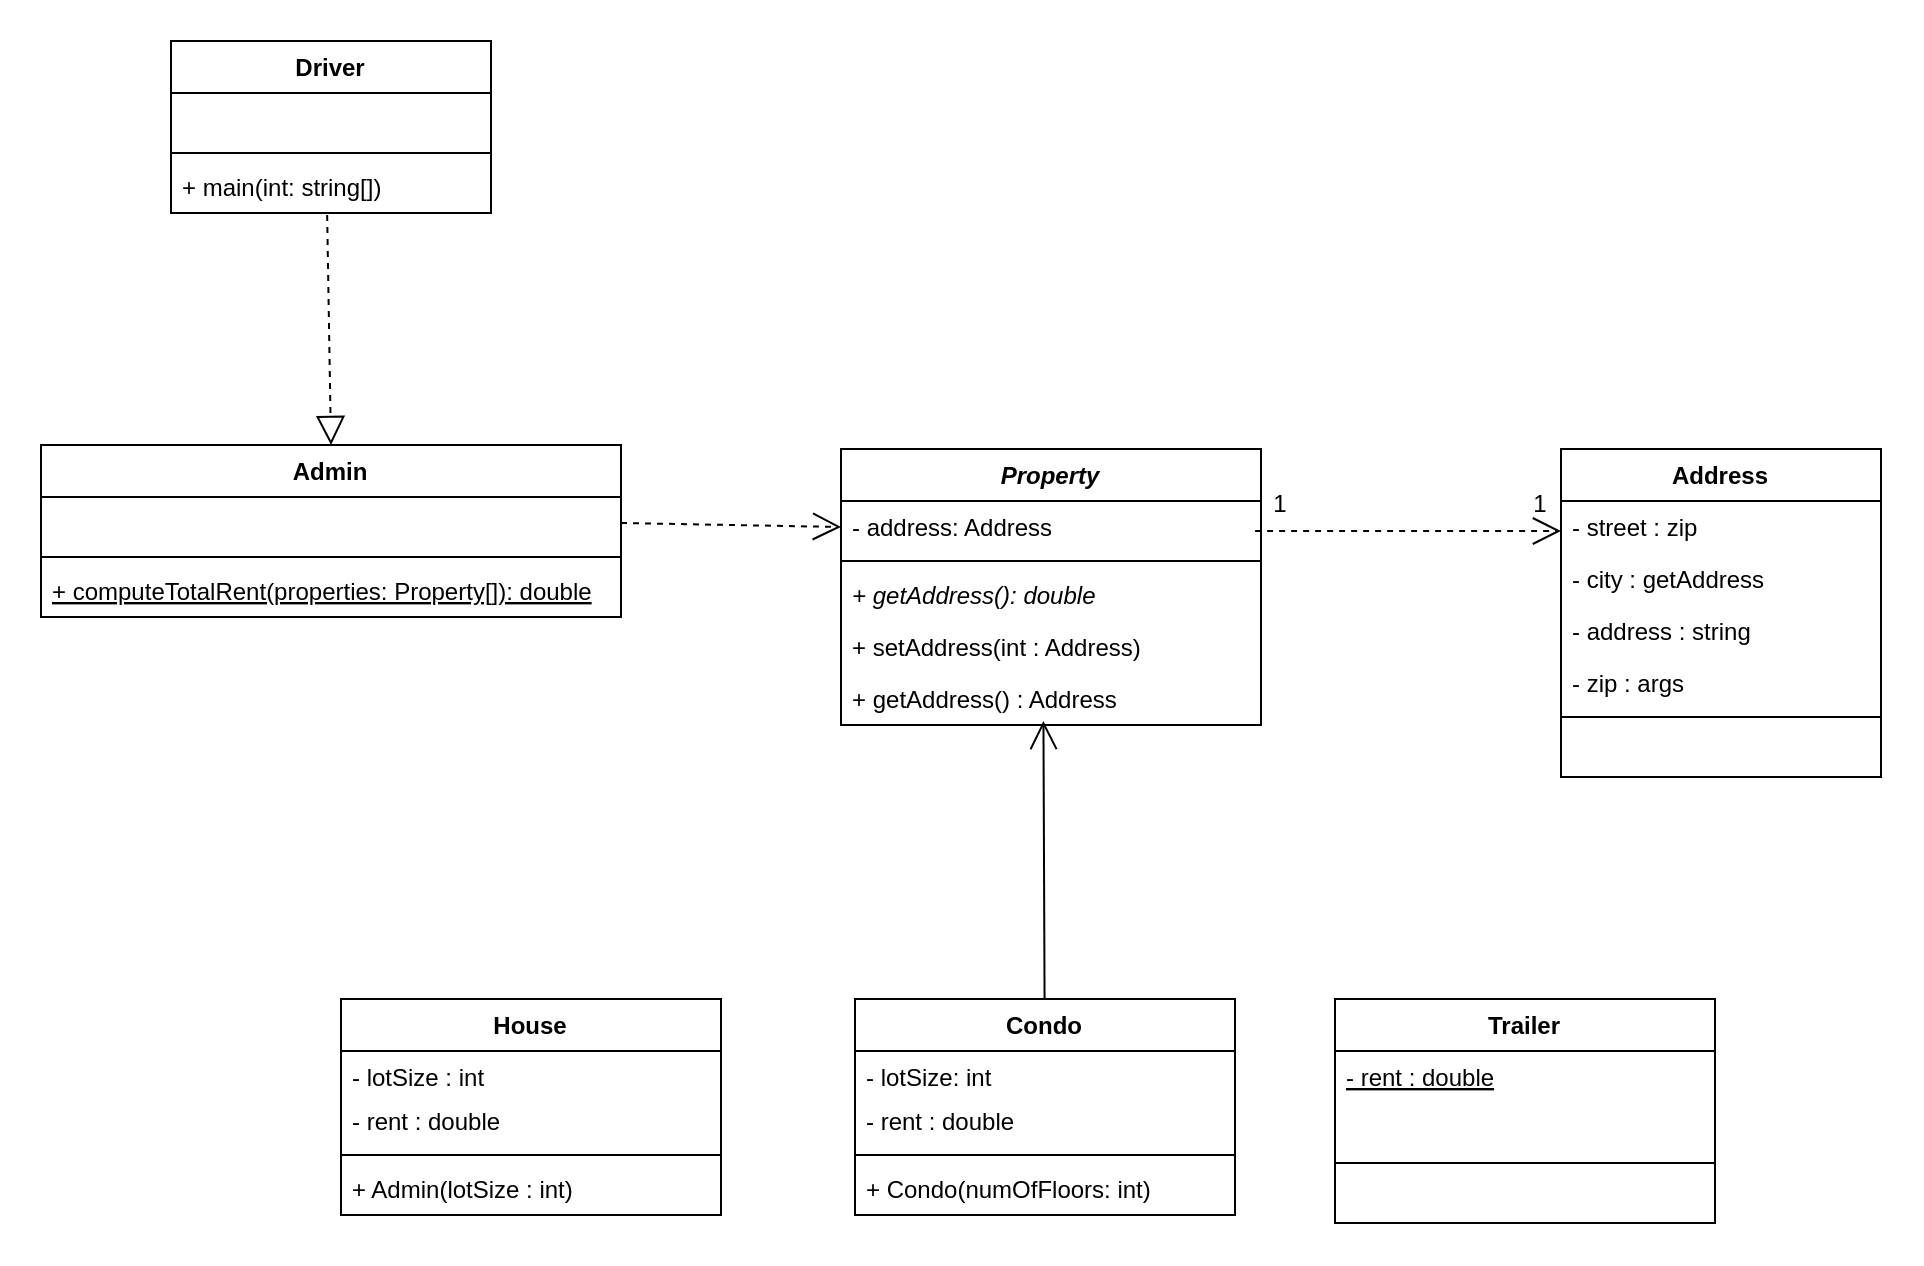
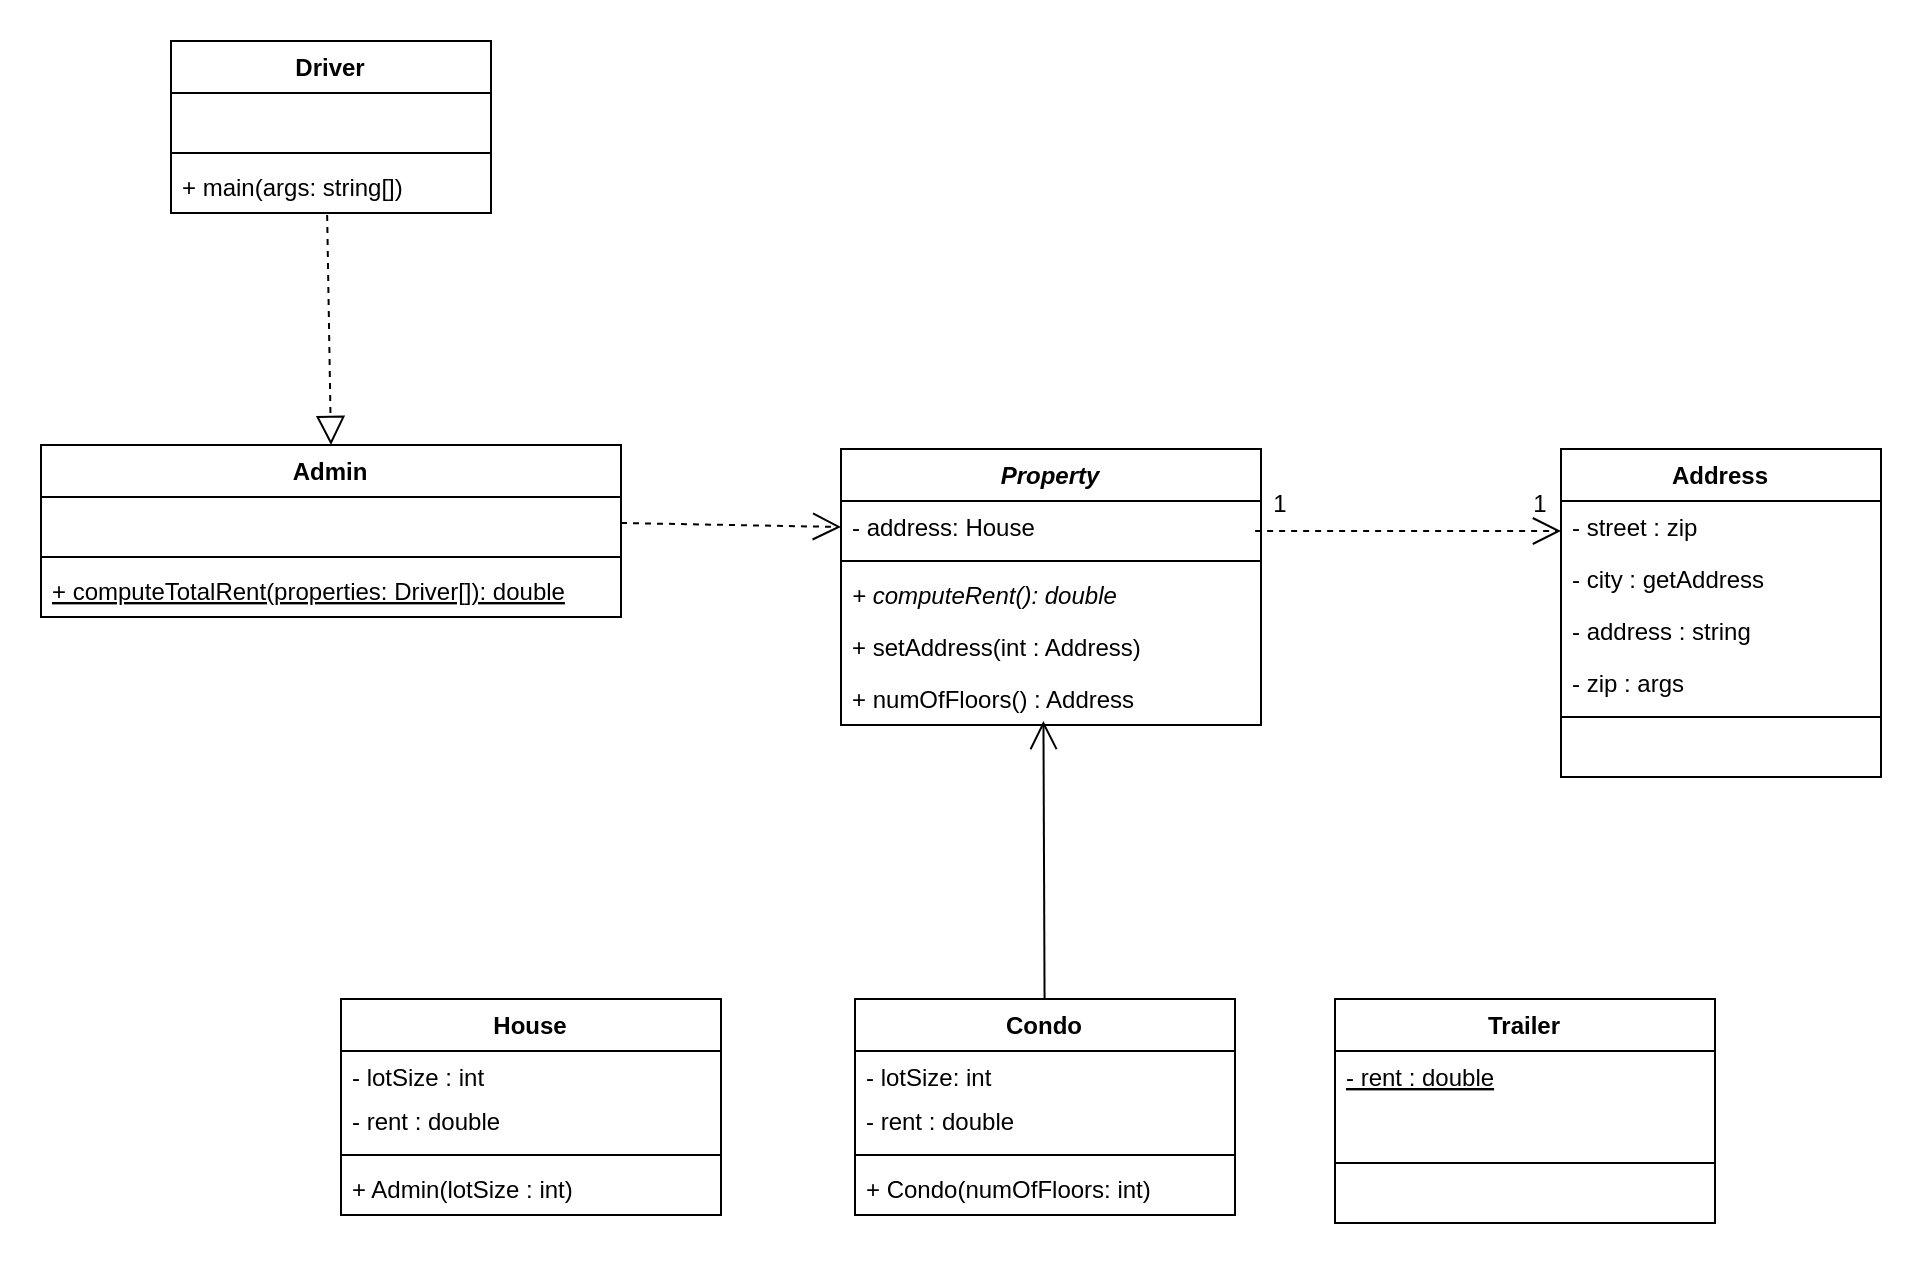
(304, 188) -> (314, 188)
(964, 528) -> (950, 528)
(363, 592) -> (346, 592)
(987, 596) -> (994, 596)
(1001, 700) -> (1004, 700)
